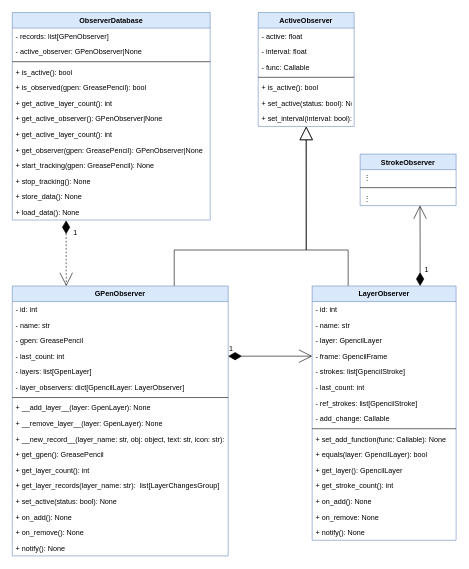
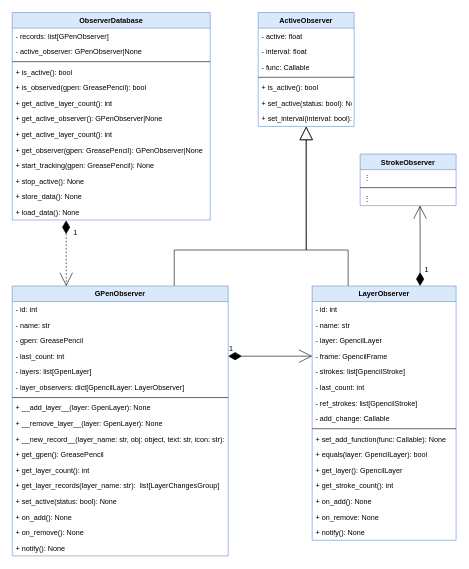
(58, 181) -> (54, 181)
